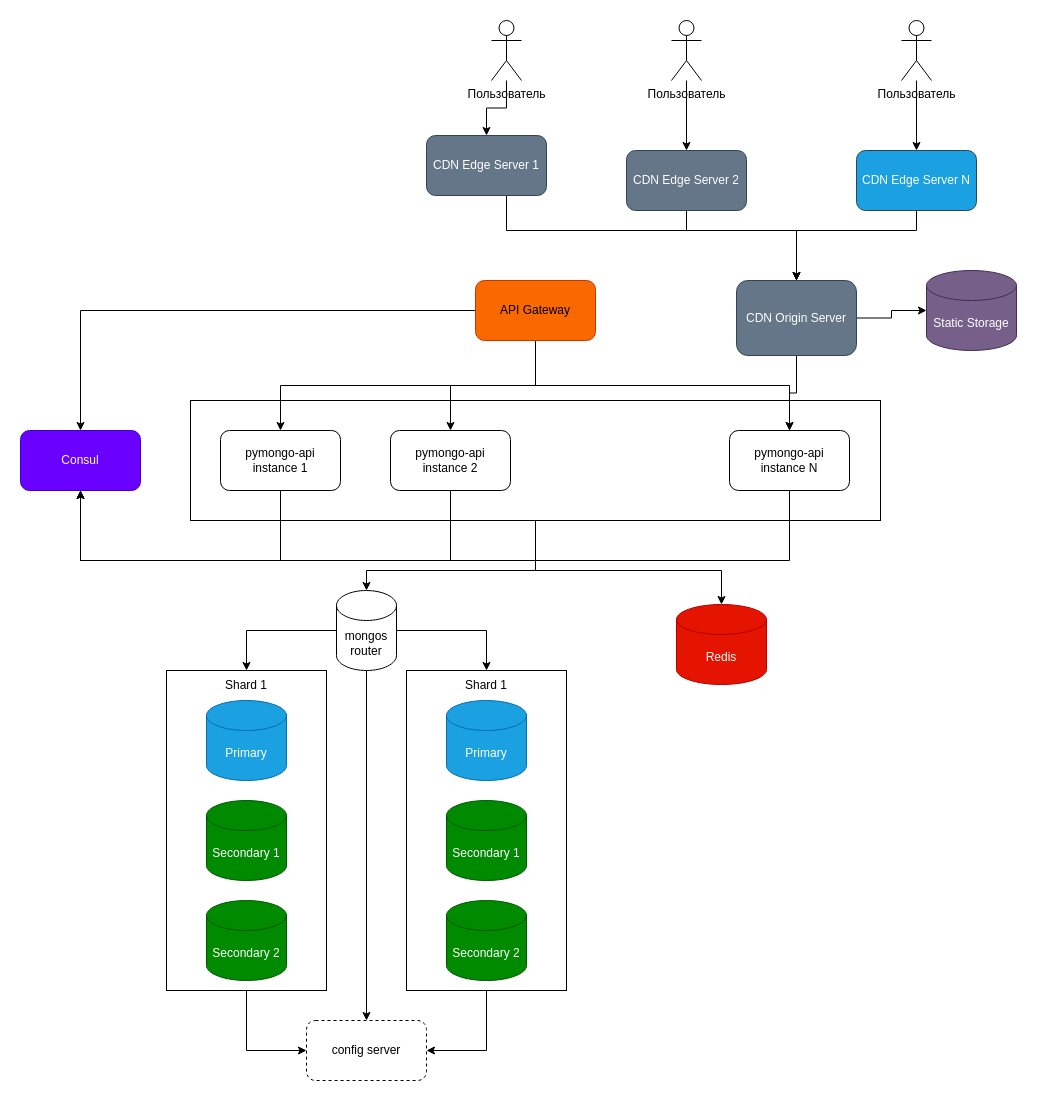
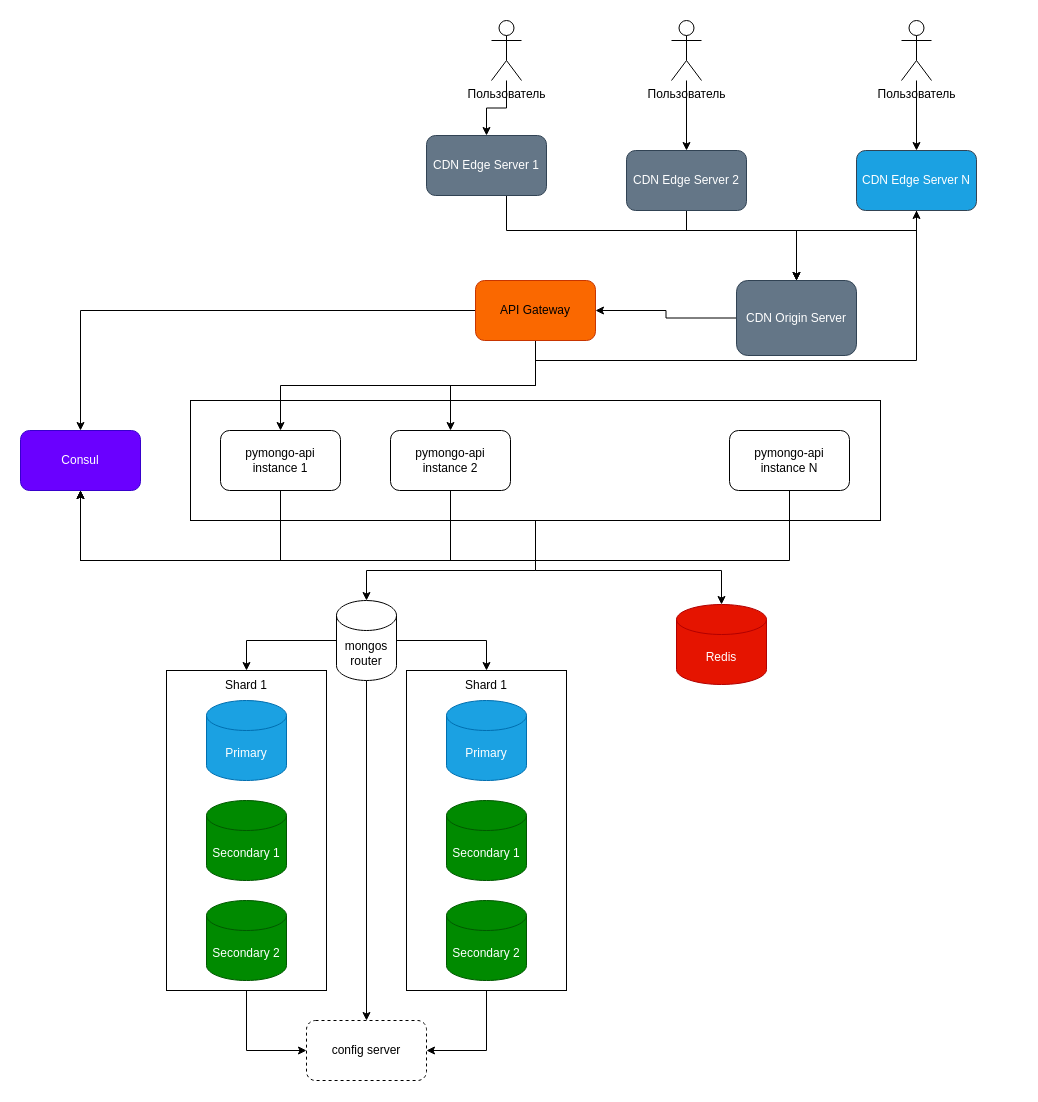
(972, 311) -> none
(892, 318) -> none
(797, 377) -> (666, 318)
(665, 386) -> (791, 361)
(367, 631) -> (367, 641)
